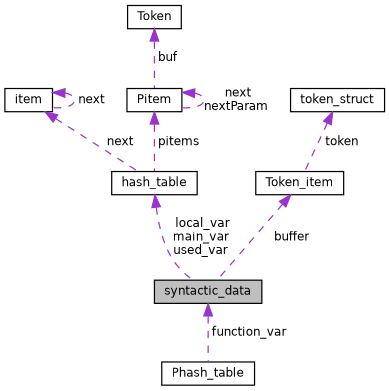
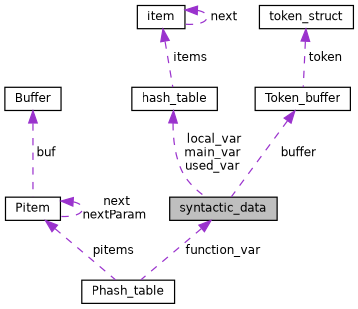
(154, 17) -> (33, 99)
(118, 142) -> (189, 58)
(154, 148) -> (85, 254)
(300, 183) -> (303, 99)
